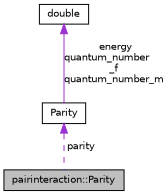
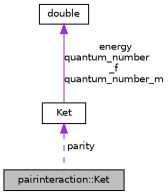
(64, 113) -> (64, 113)
(64, 180) -> (64, 180)
